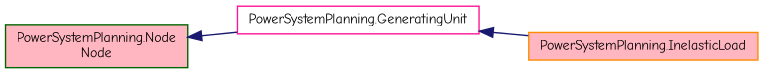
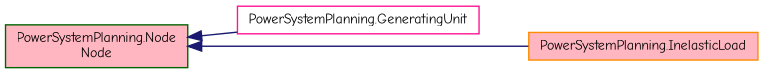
(511, 34) -> (365, 46)
